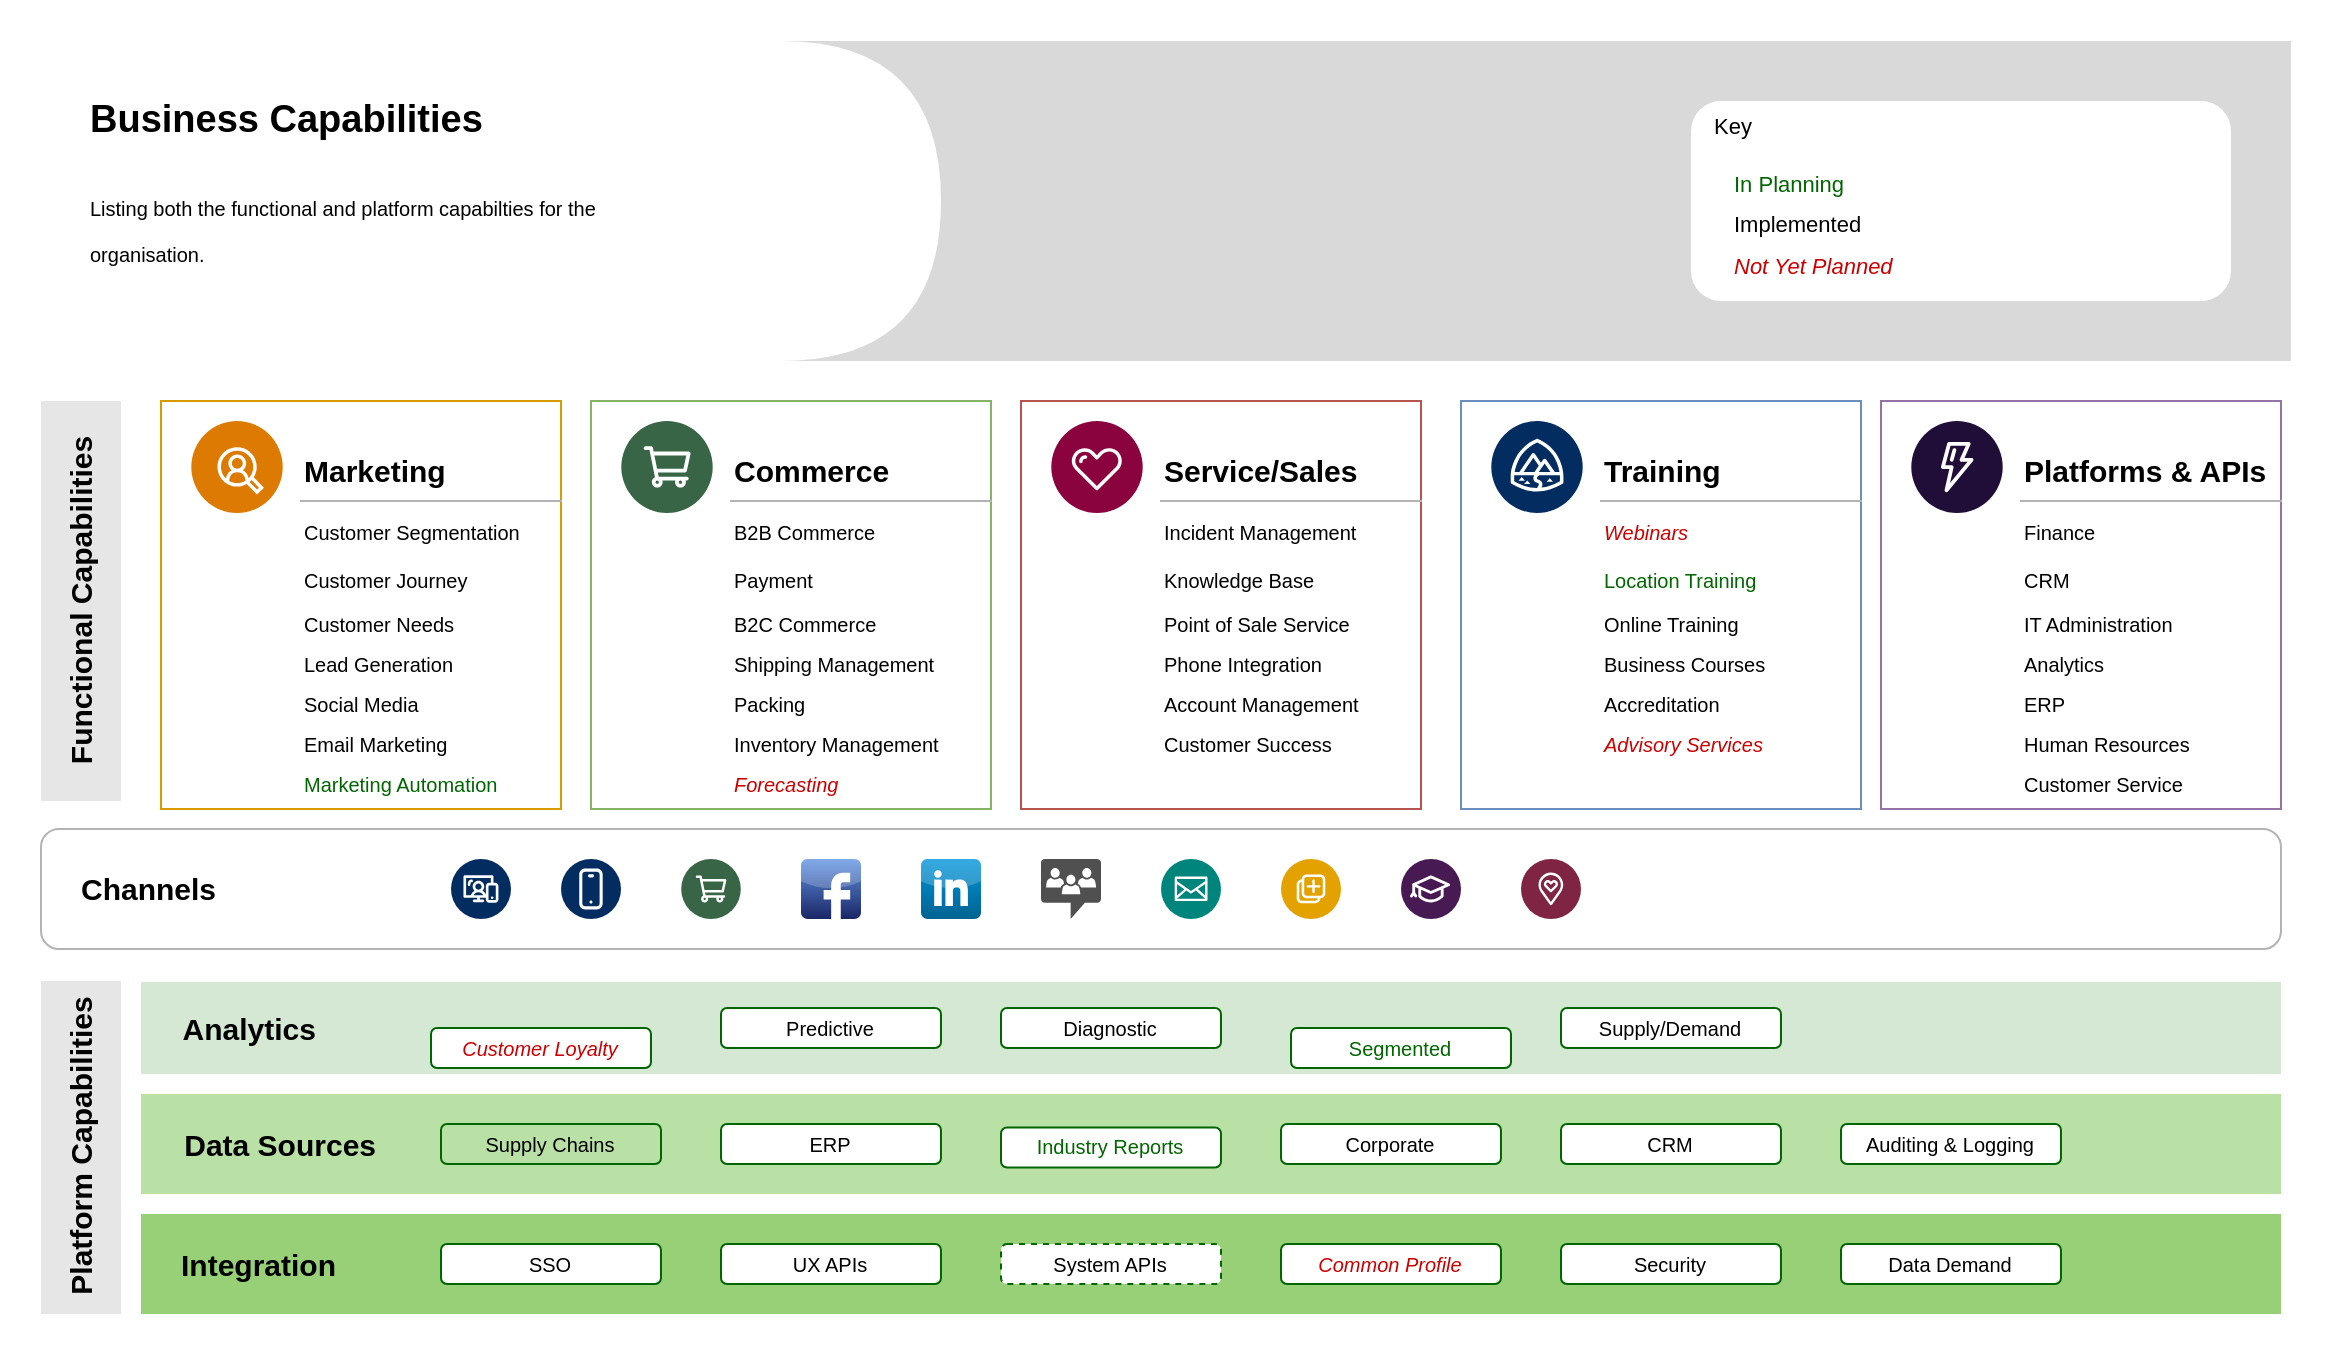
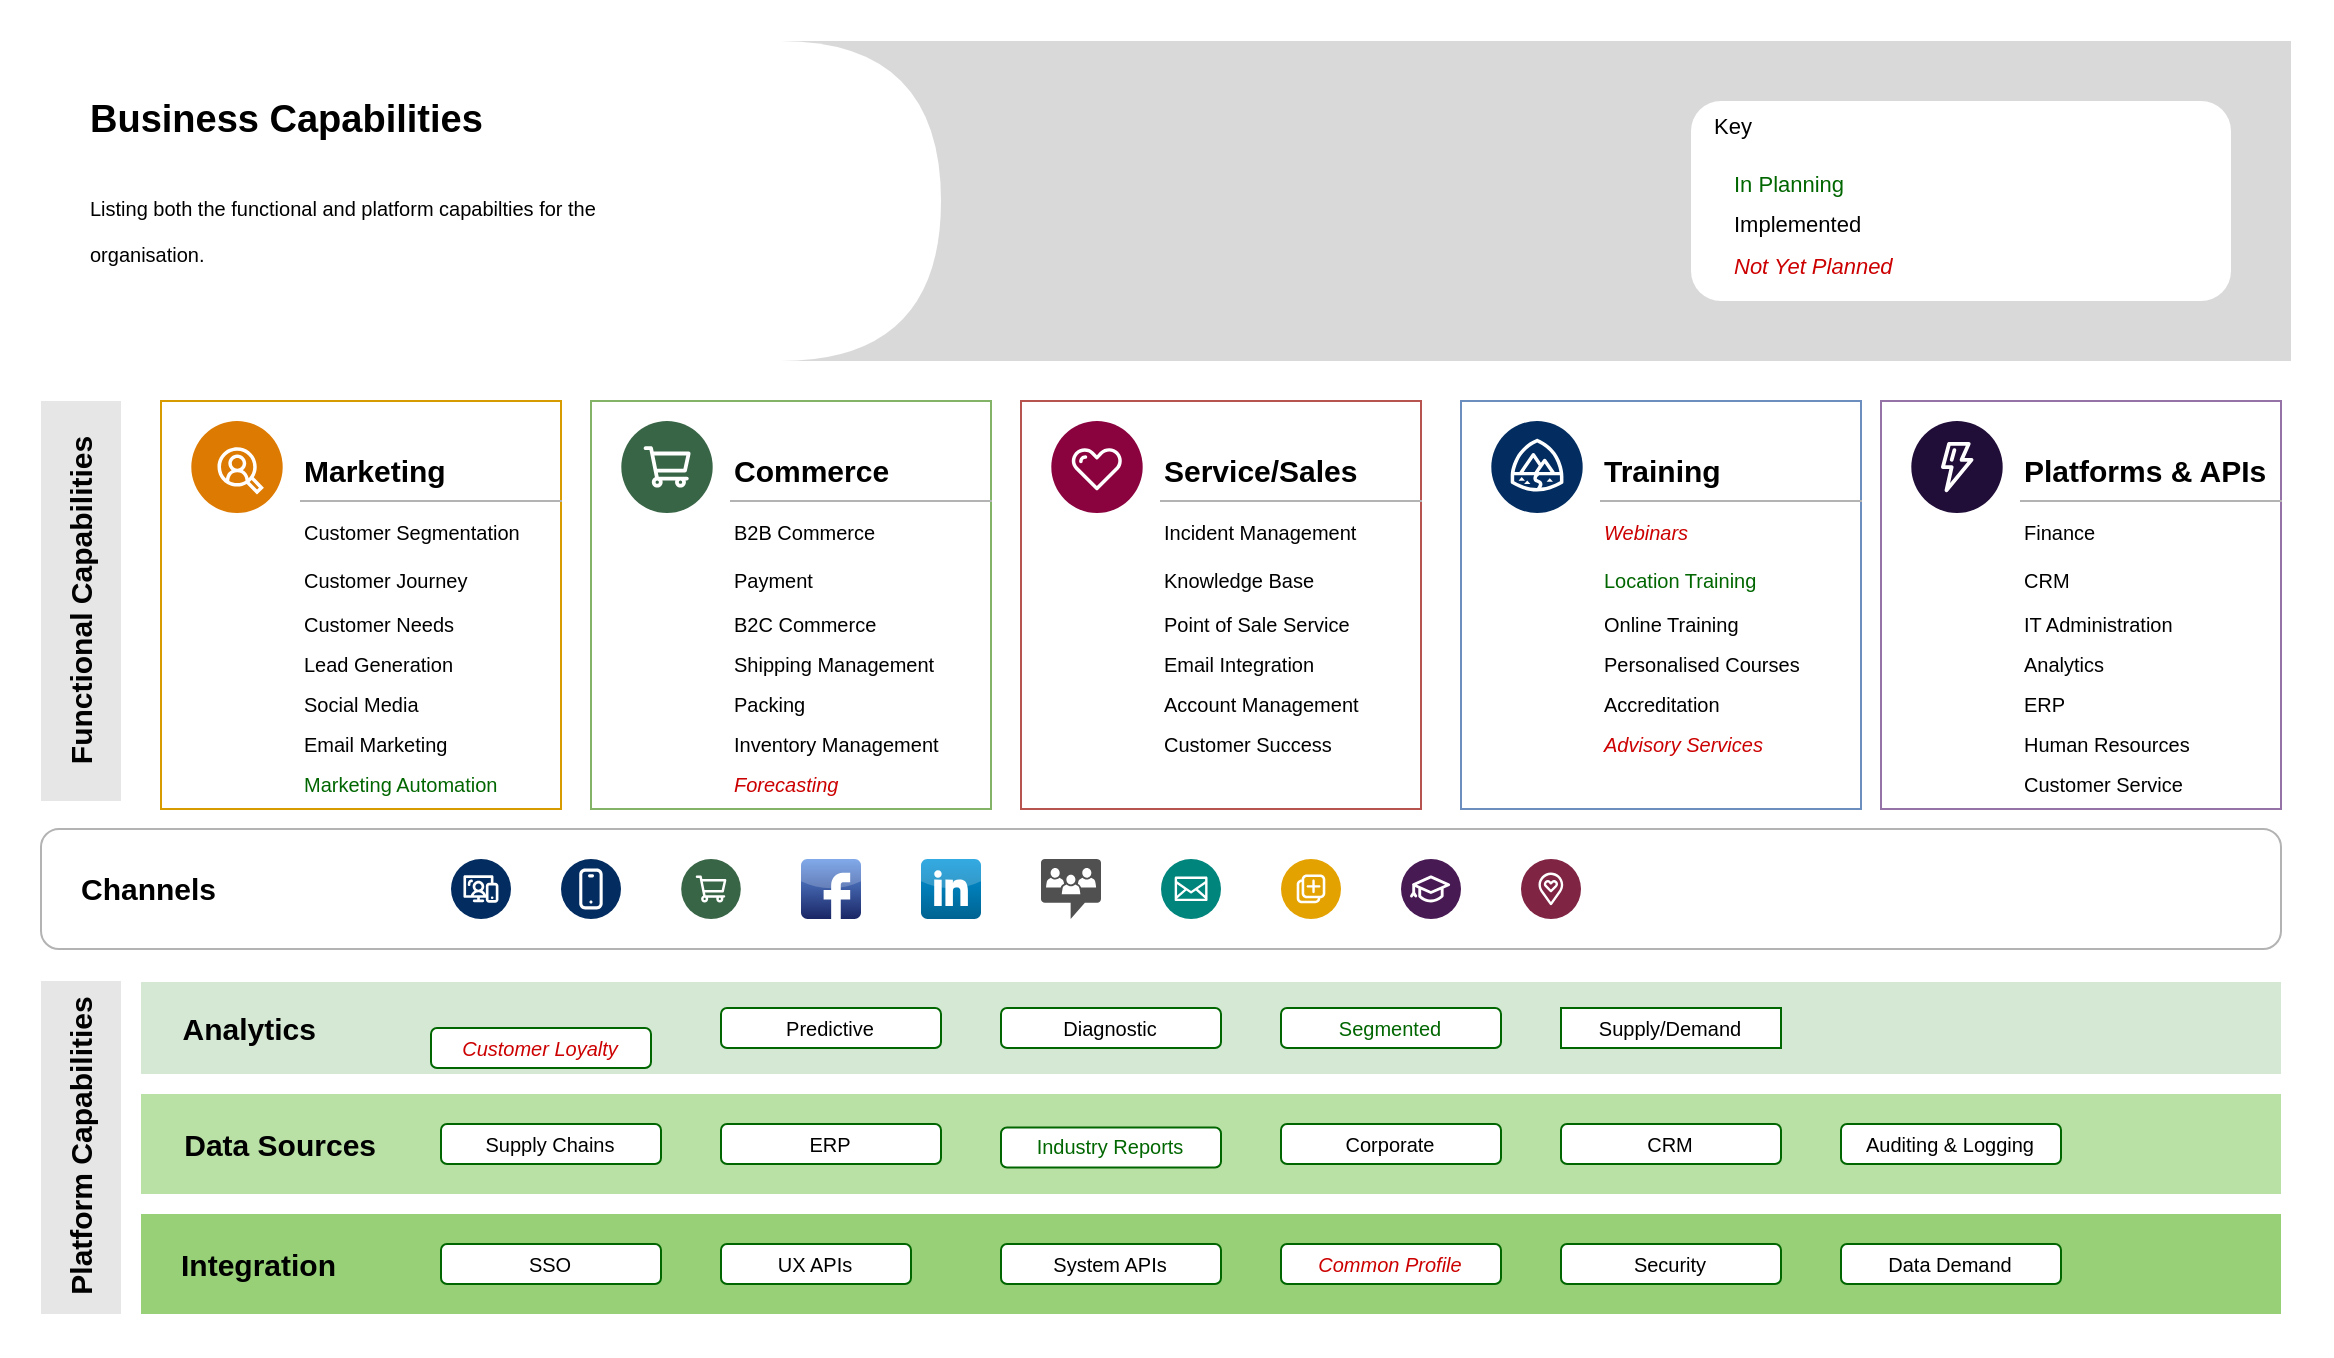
(1255, 665) -> (1250, 665)
(1689, 665) -> (1709, 665)
(1671, 1028) -> (1671, 1028)
(1401, 1048) -> (1391, 1028)
(551, 1144) -> (551, 1144)
(831, 1264) -> (816, 1264)
(1111, 1264) -> (1111, 1264)
